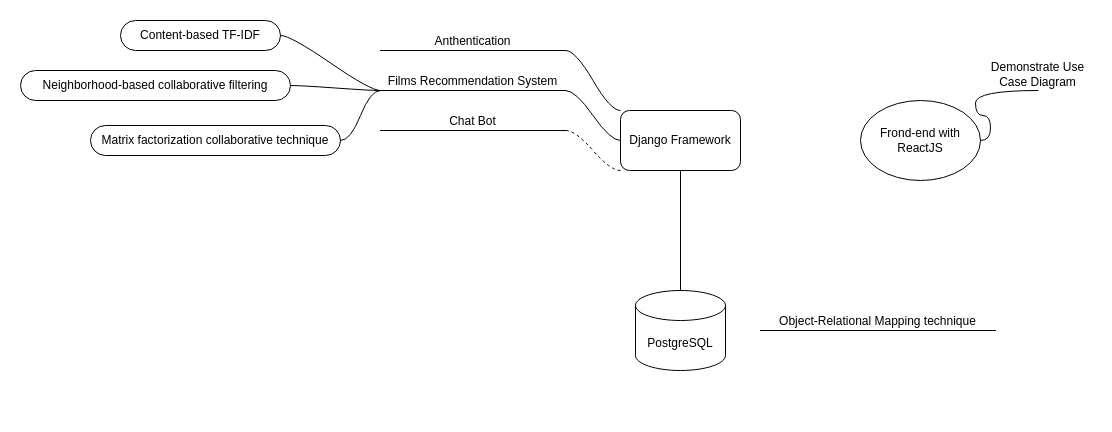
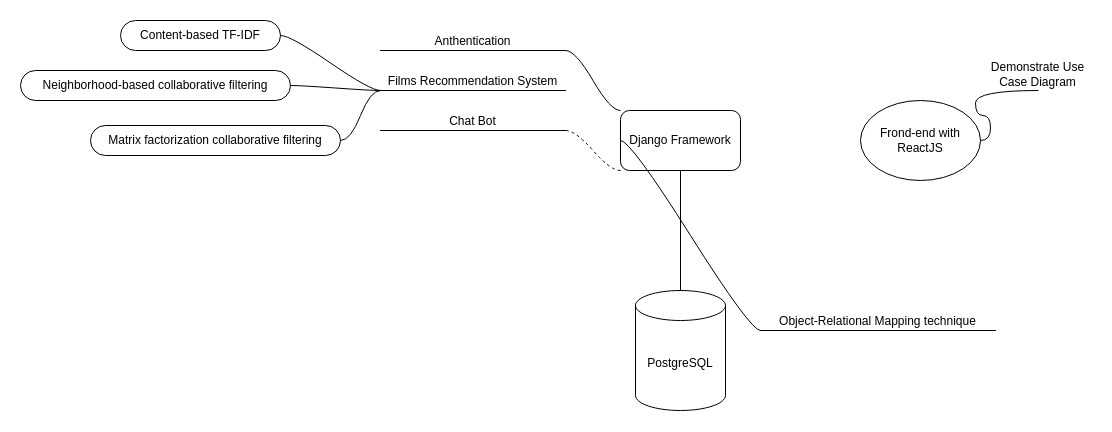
(594, 116) -> (690, 235)
(216, 141) -> (216, 141)
(681, 331) -> (681, 351)
